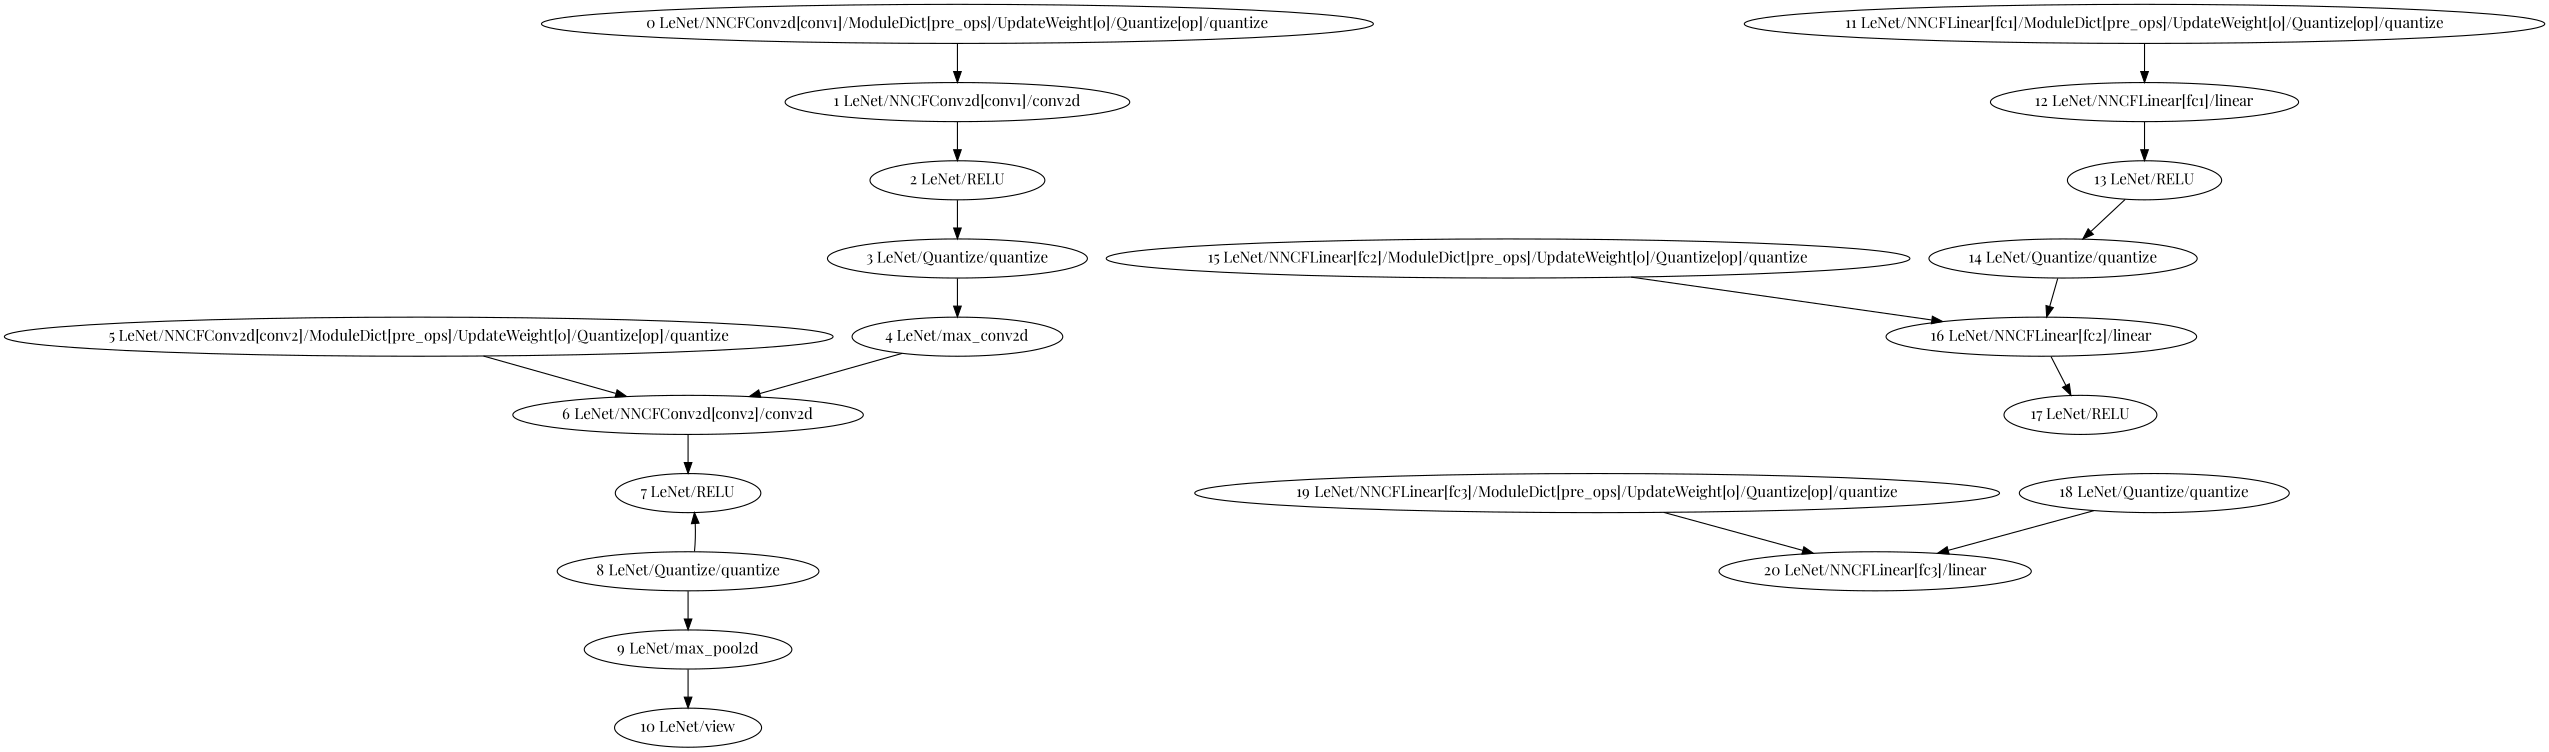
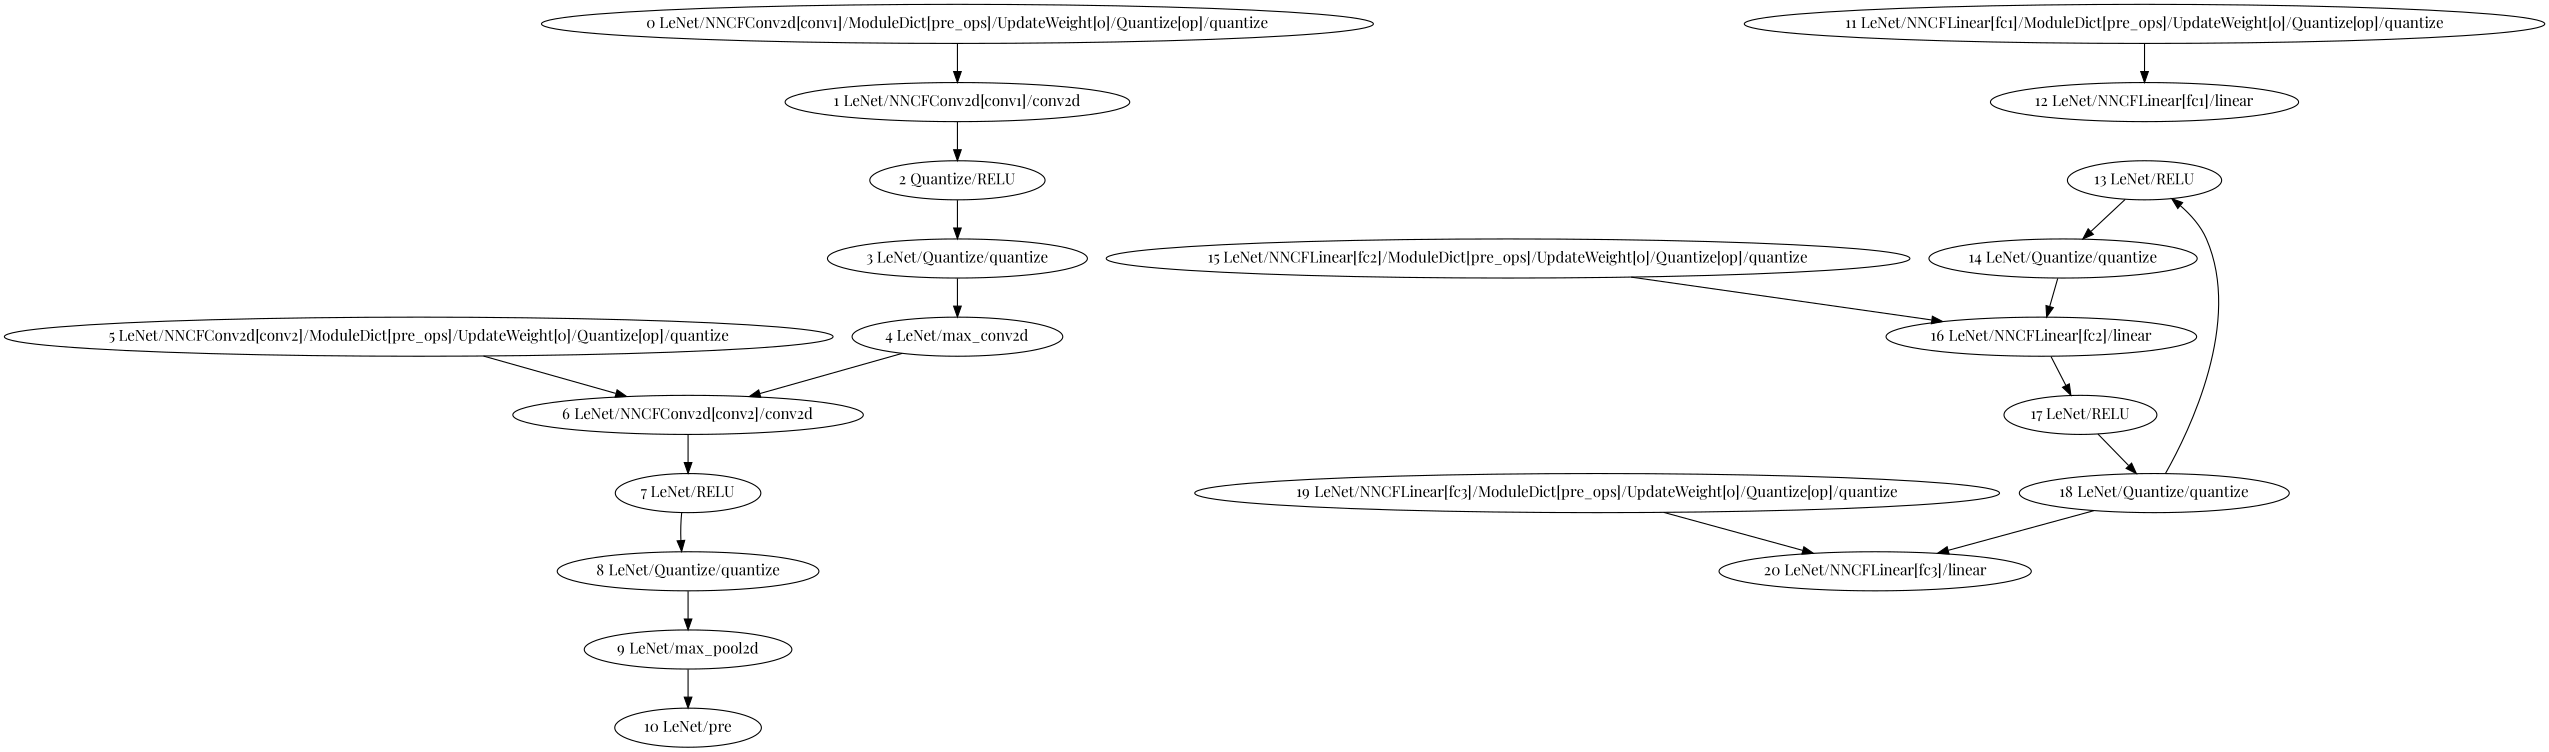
(2145, 136) -> (2216, 339)
(957, 180) -> (957, 180)
none -> (2113, 450)
(695, 537) -> (681, 527)
(688, 728) -> (688, 728)
